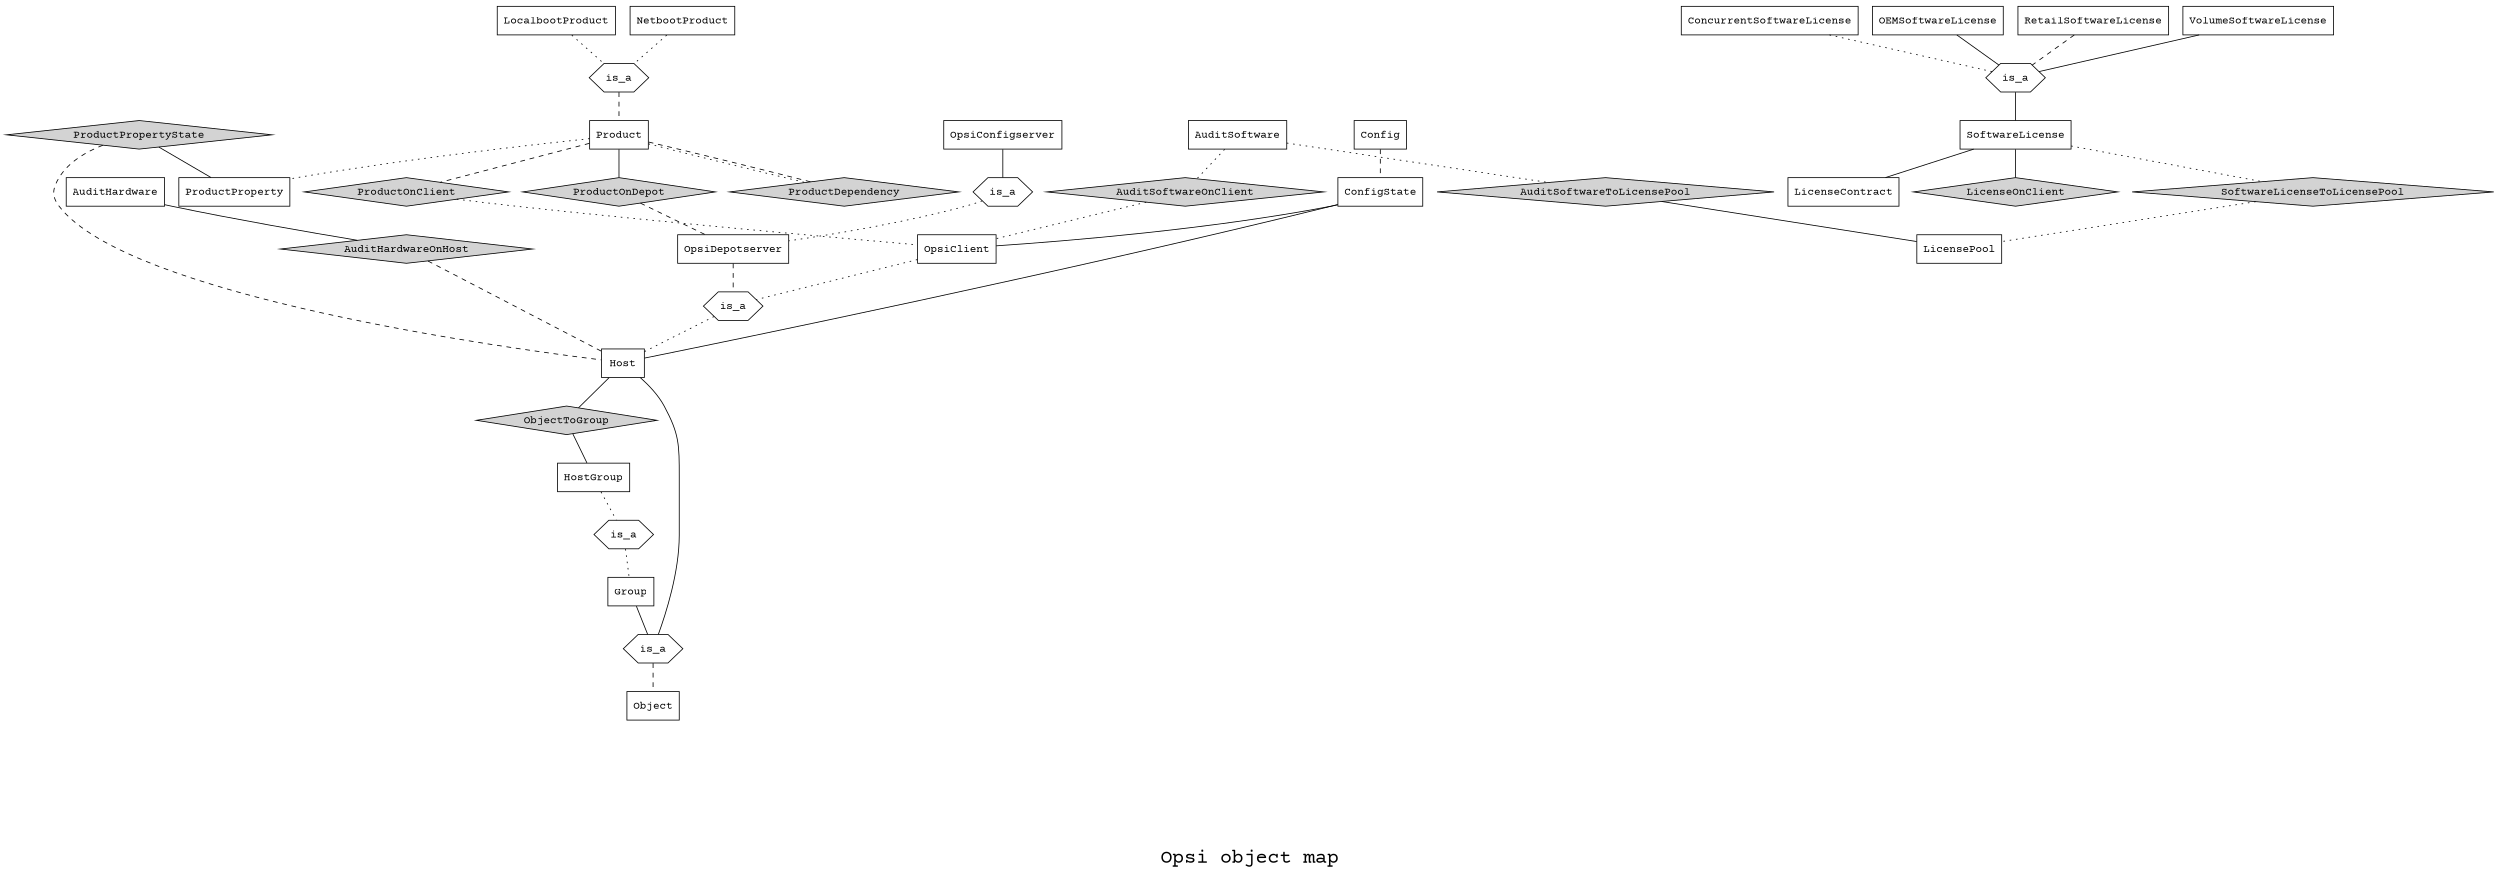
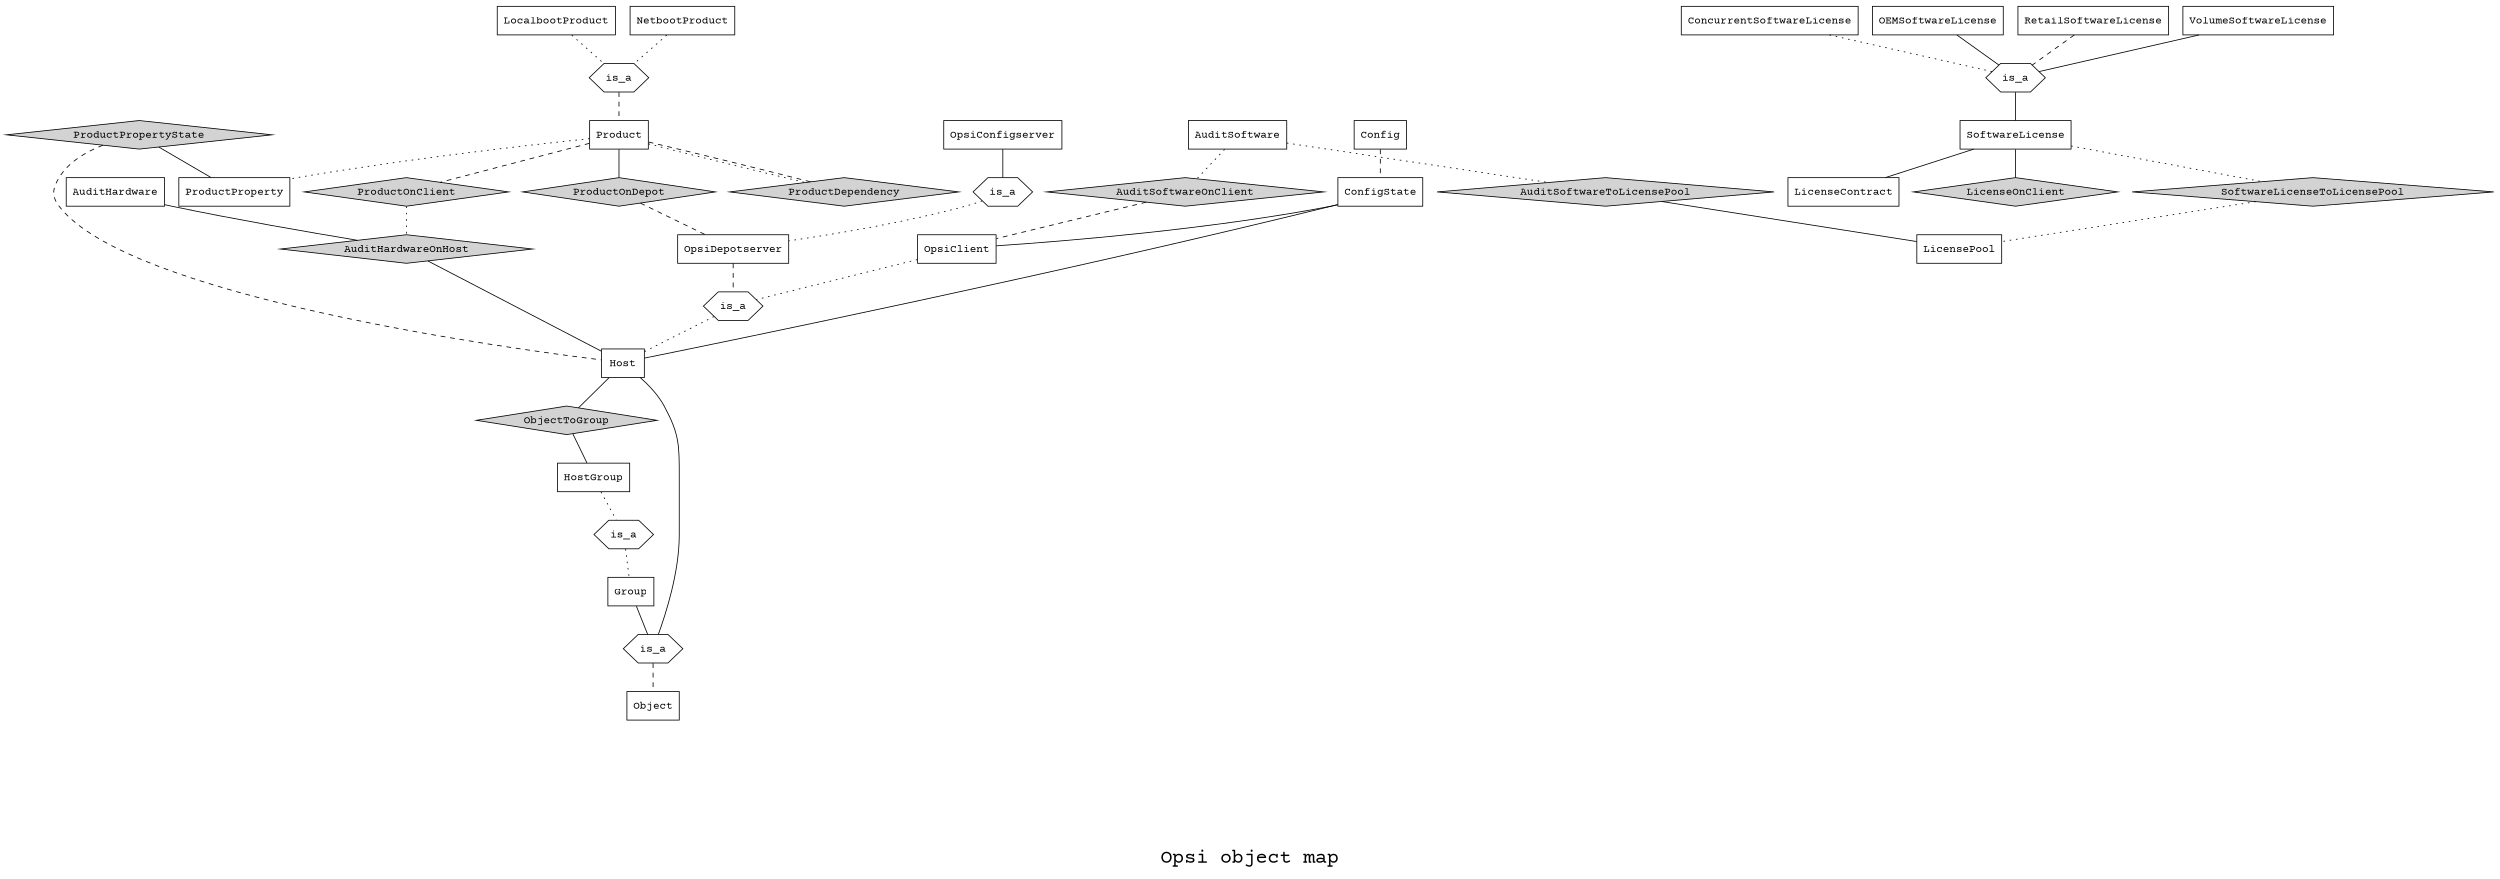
(1071, 220) -> (1071, 220)
(699, 225) -> (406, 221)
(515, 306) -> (515, 306)
